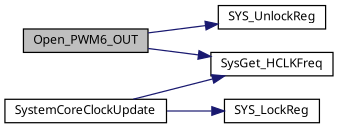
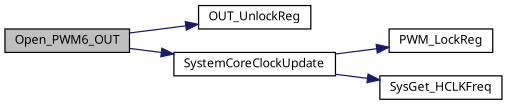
(272, 17) -> (255, 17)
(173, 52) -> (145, 50)
(272, 111) -> (441, 41)
